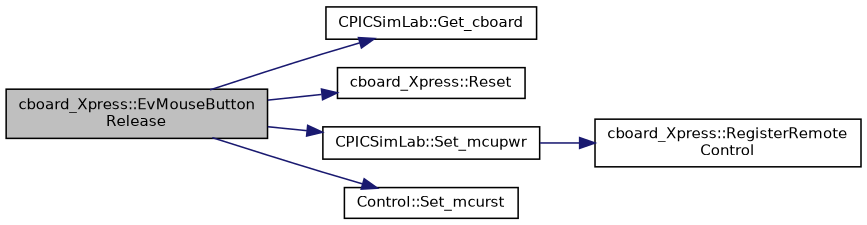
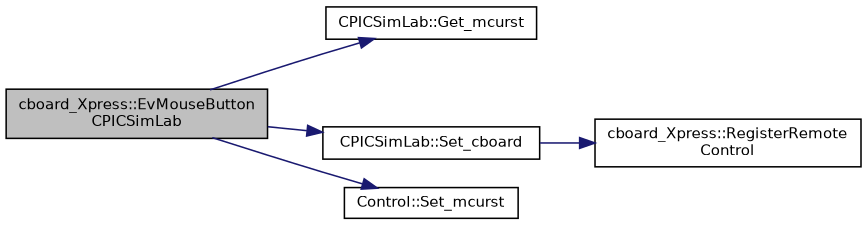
(431, 23) -> (431, 23)
(431, 83) -> none
(137, 114) -> (137, 114)
(431, 143) -> (431, 143)
